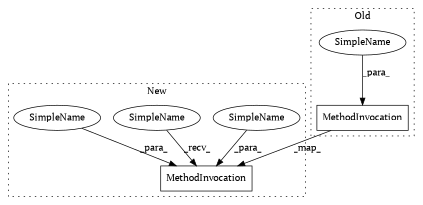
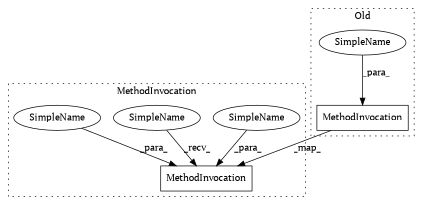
(157, 92) -> (157, 92)
